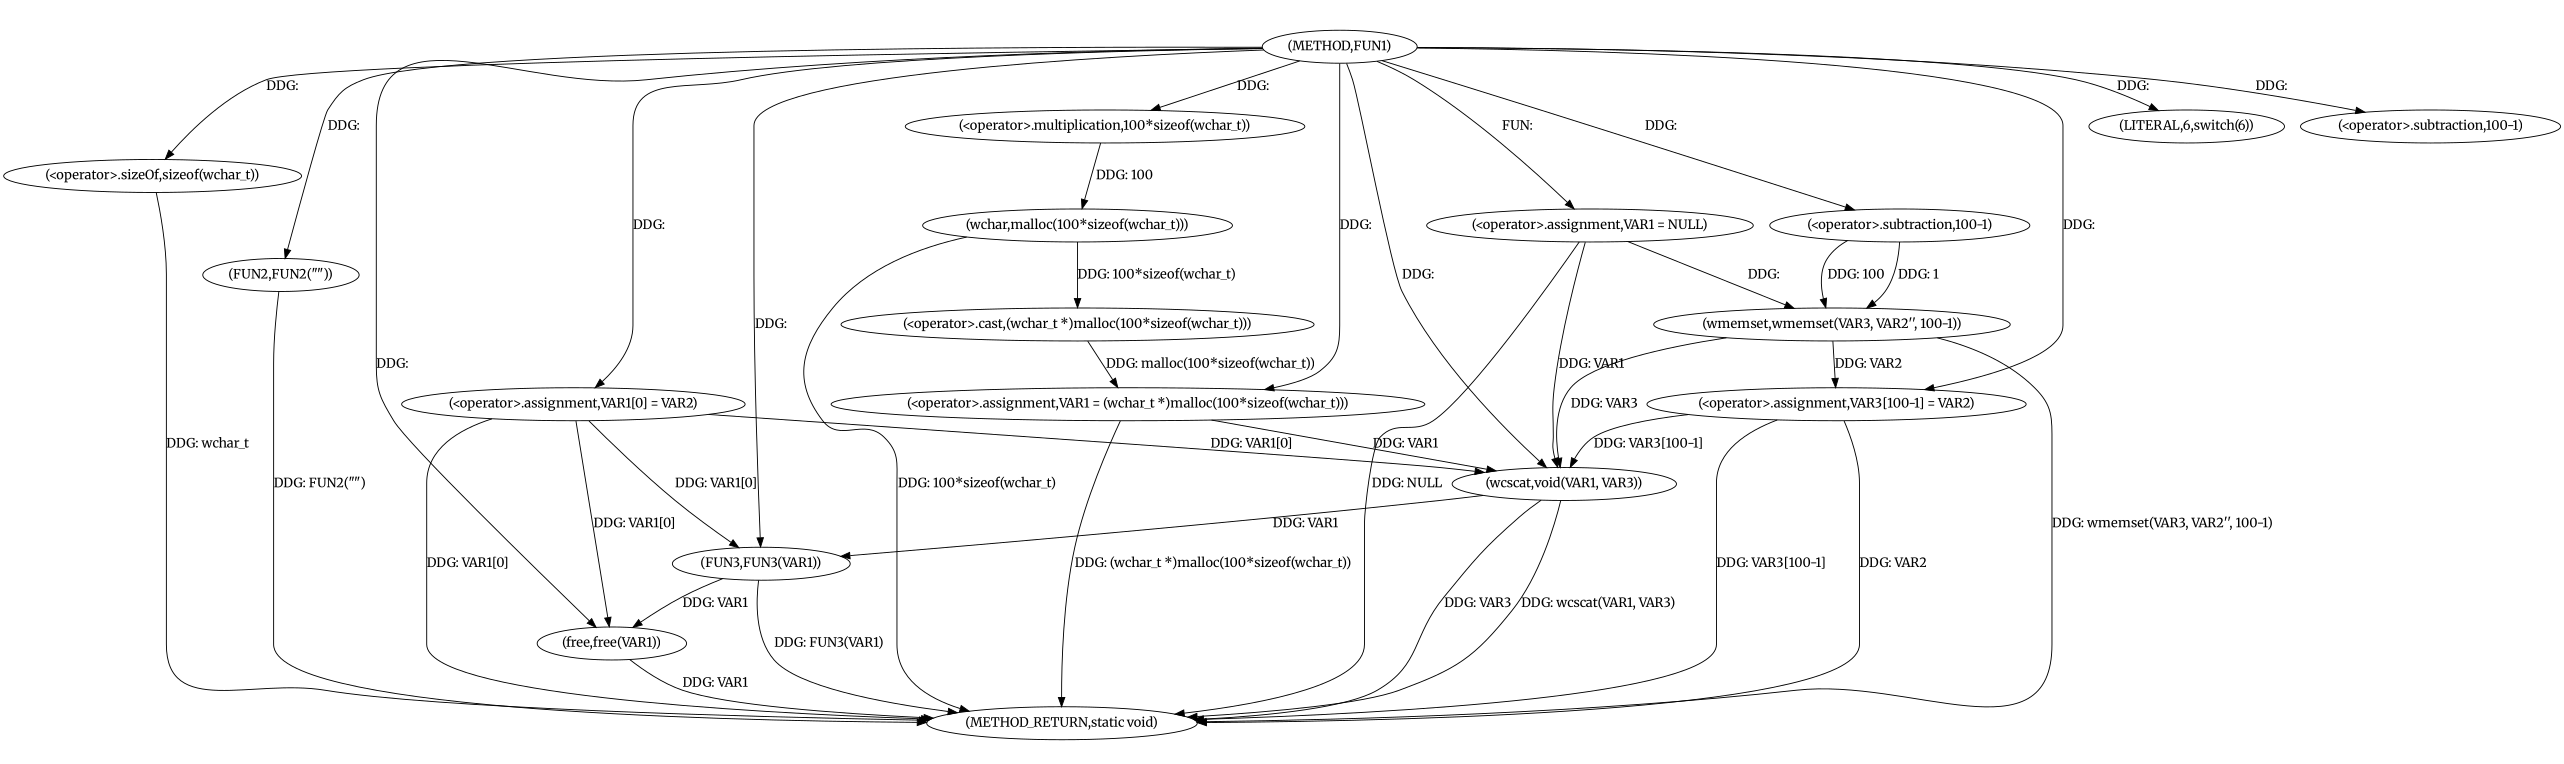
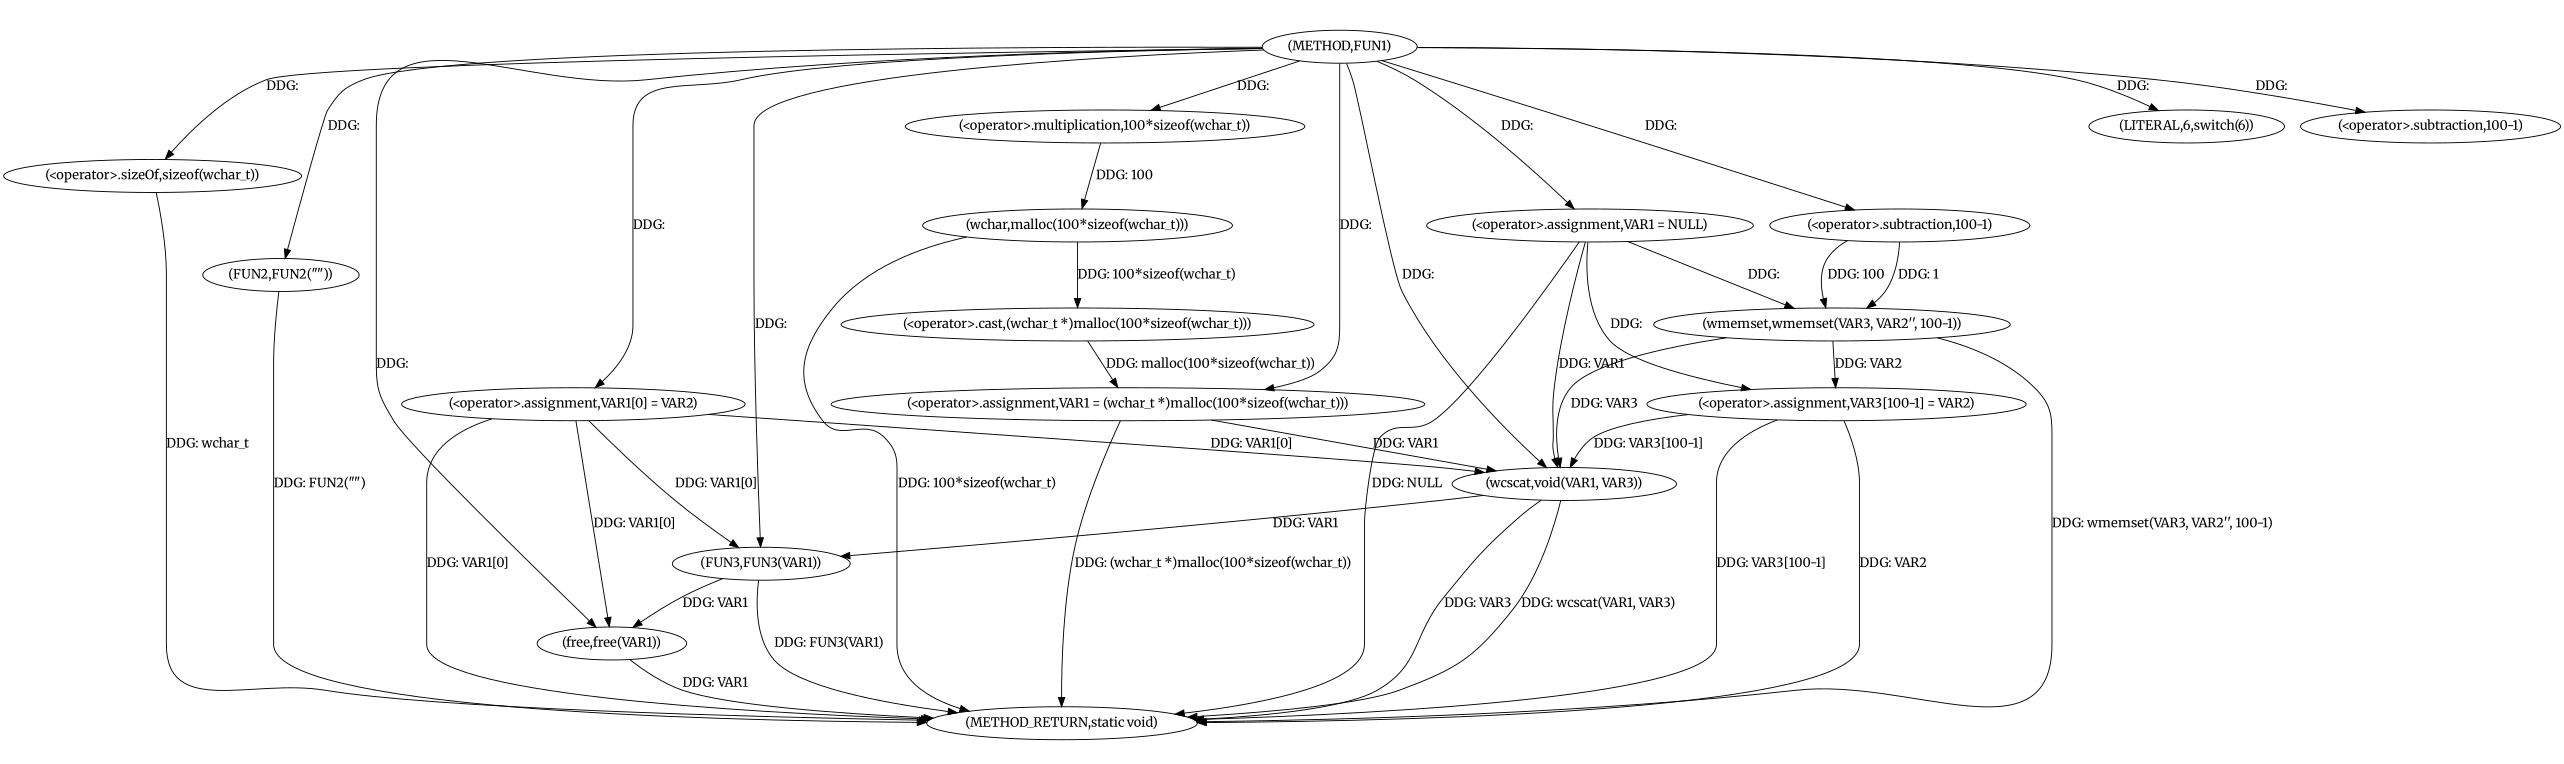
(1921, 75) -> (1625, 352)
(1519, 126) -> (1519, 126)
